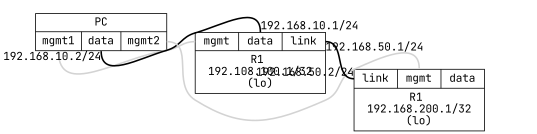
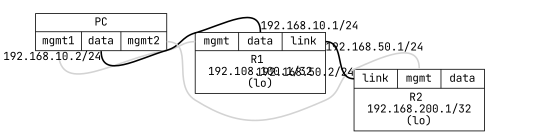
(419, 97) -> (419, 97)
